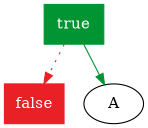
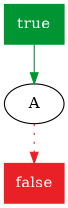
(57, 59) -> (34, 138)
